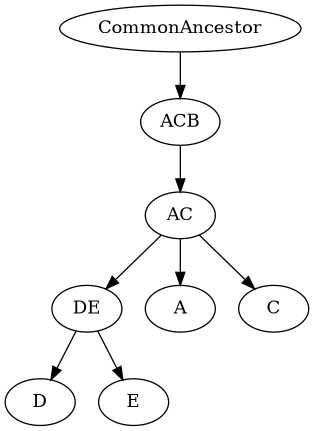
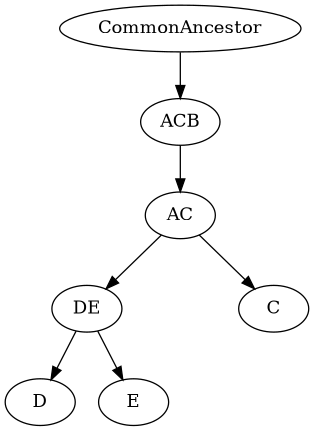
(180, 309) -> none
